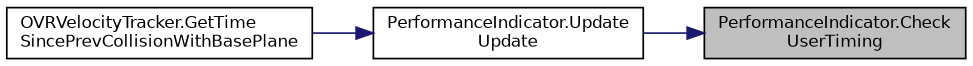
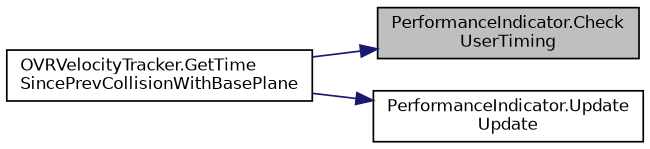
(665, 33) -> (336, 54)
